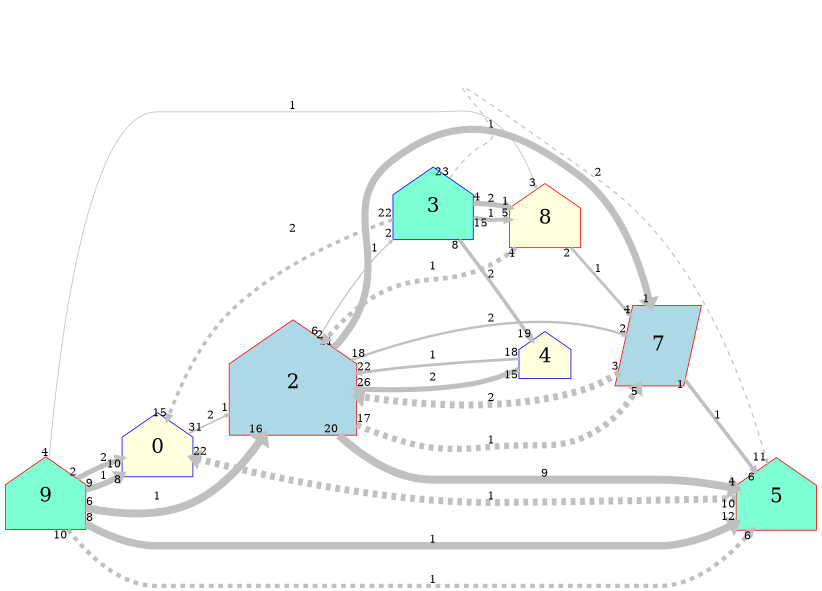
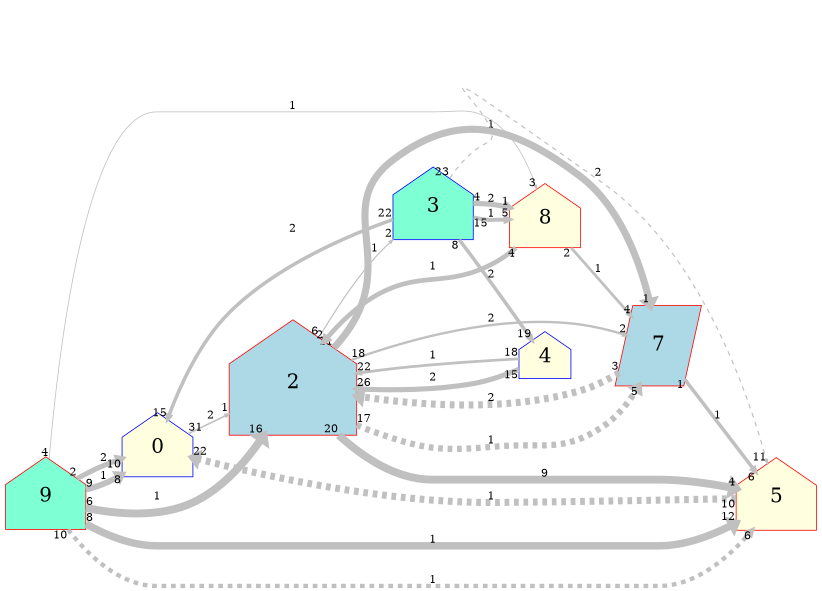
(416, 282) -> (416, 282)
(256, 290) -> (256, 290)
(776, 498) -> (776, 498)
